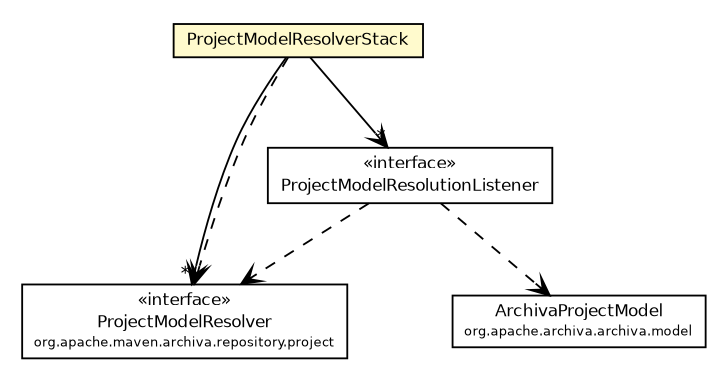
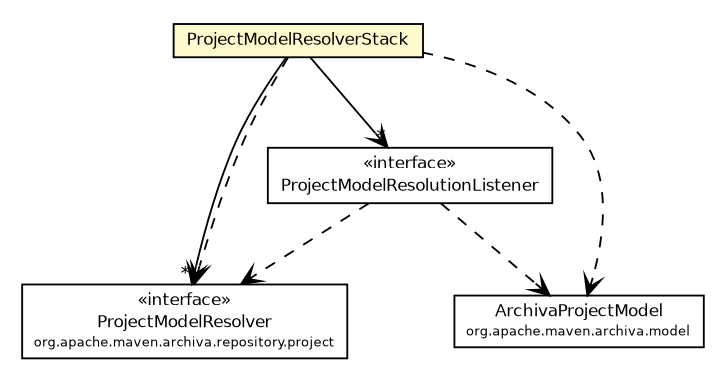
none -> (569, 123)
(579, 332) -> (579, 332)
